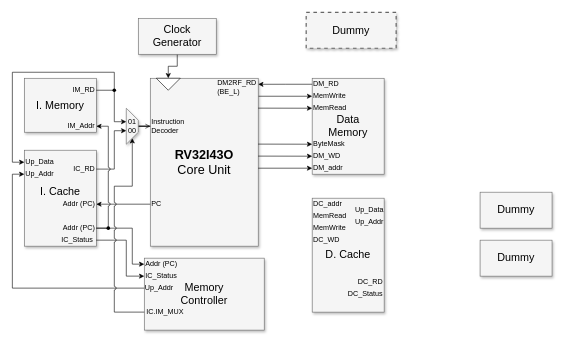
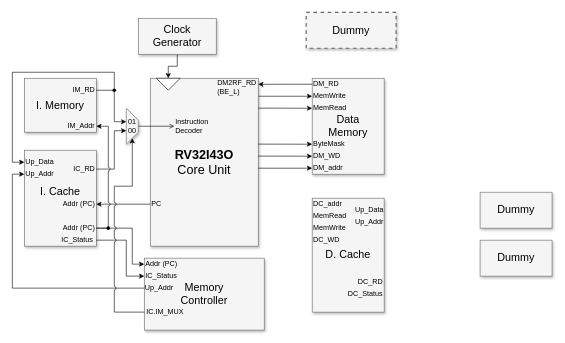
(168, 126) -> (192, 126)
